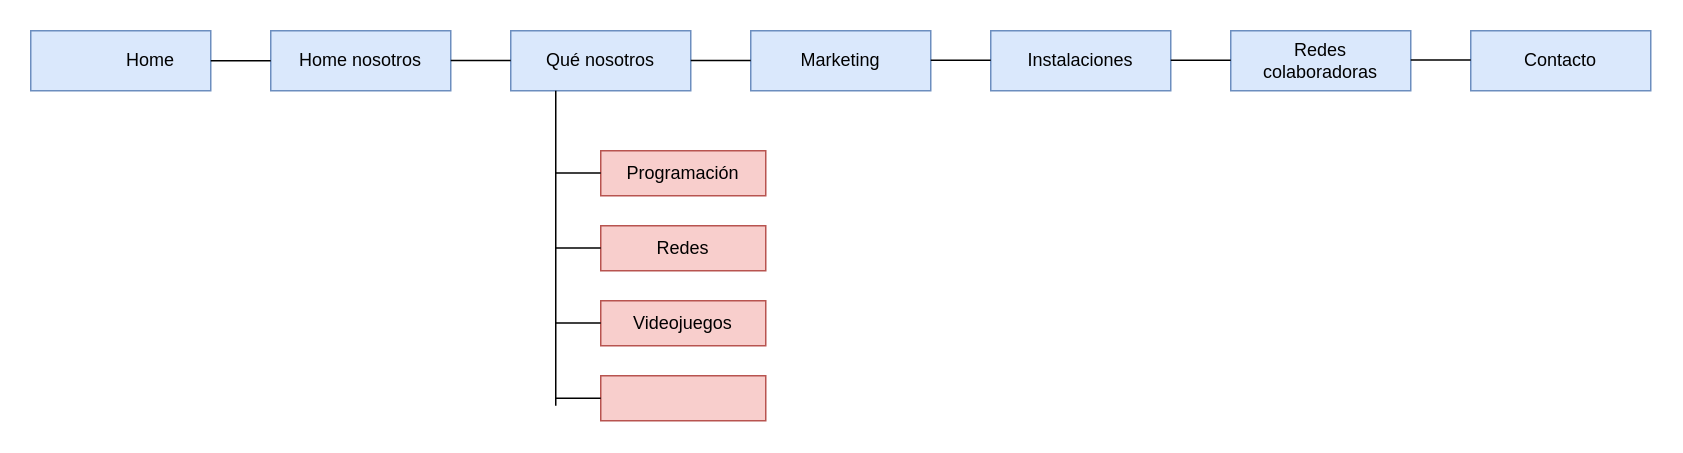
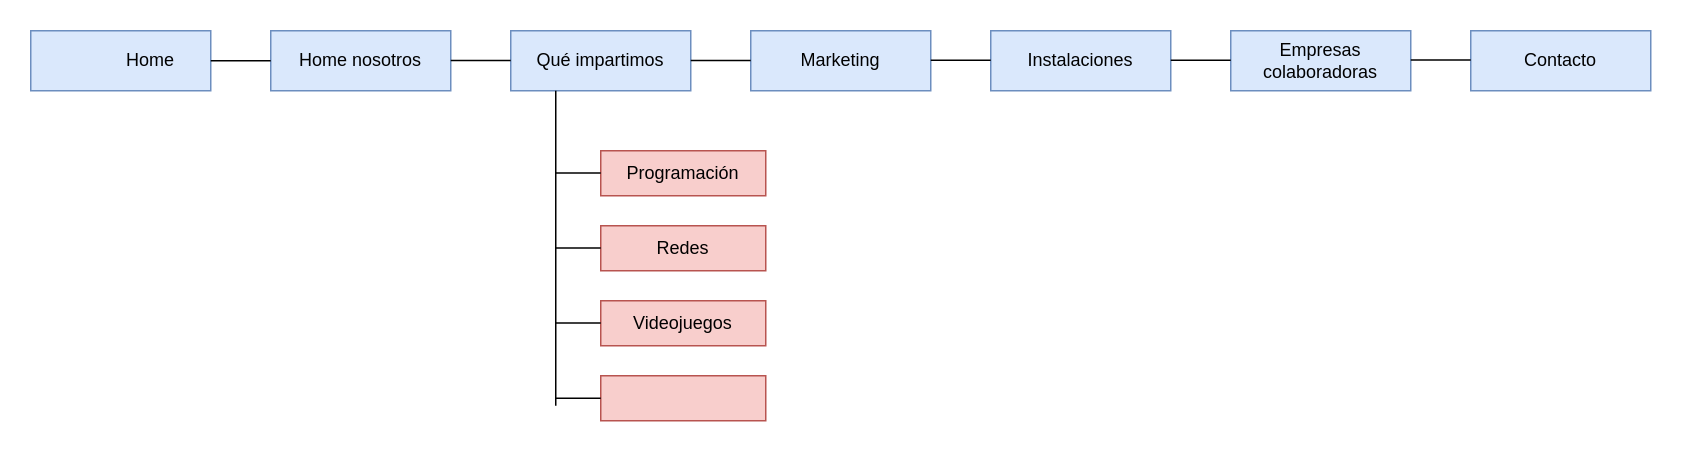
(601, 61) -> (601, 61)
(1321, 61) -> (1321, 61)
